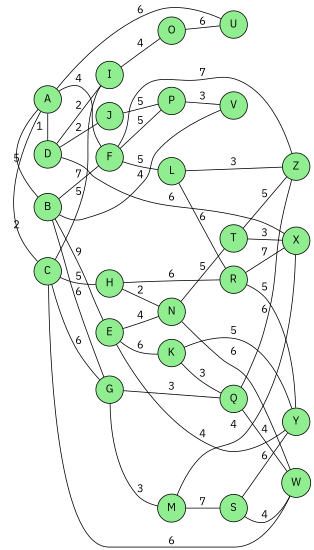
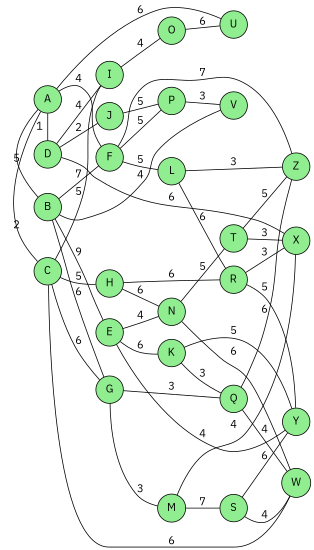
(79, 106) -> (79, 106)
(265, 253) -> (265, 253)
(141, 291) -> (141, 291)
